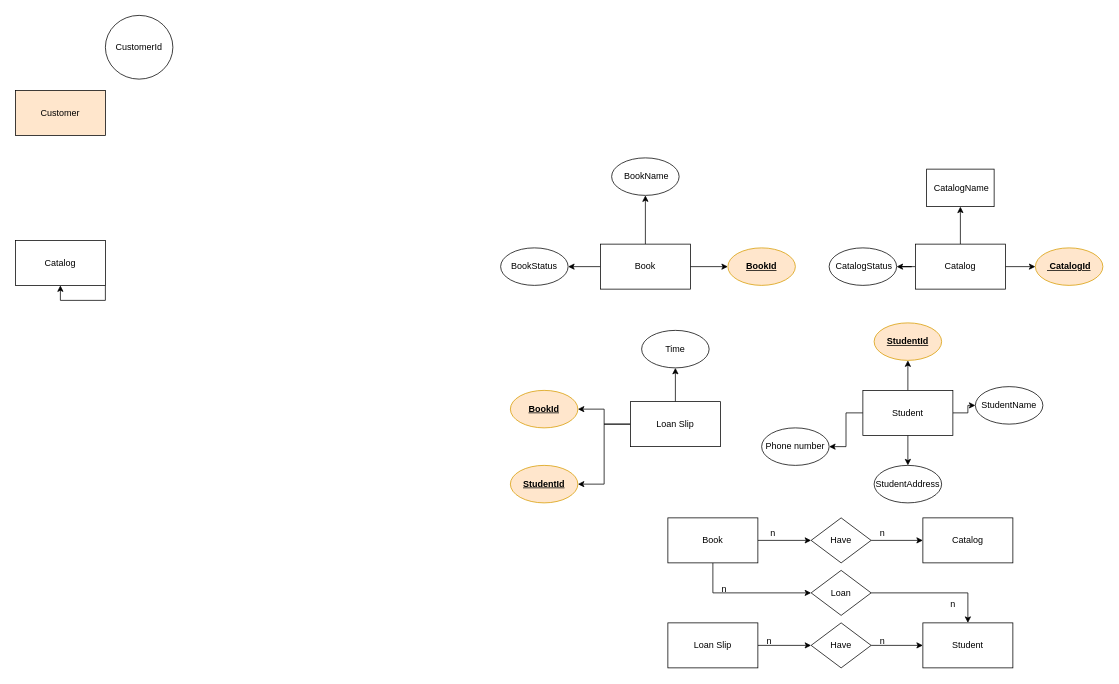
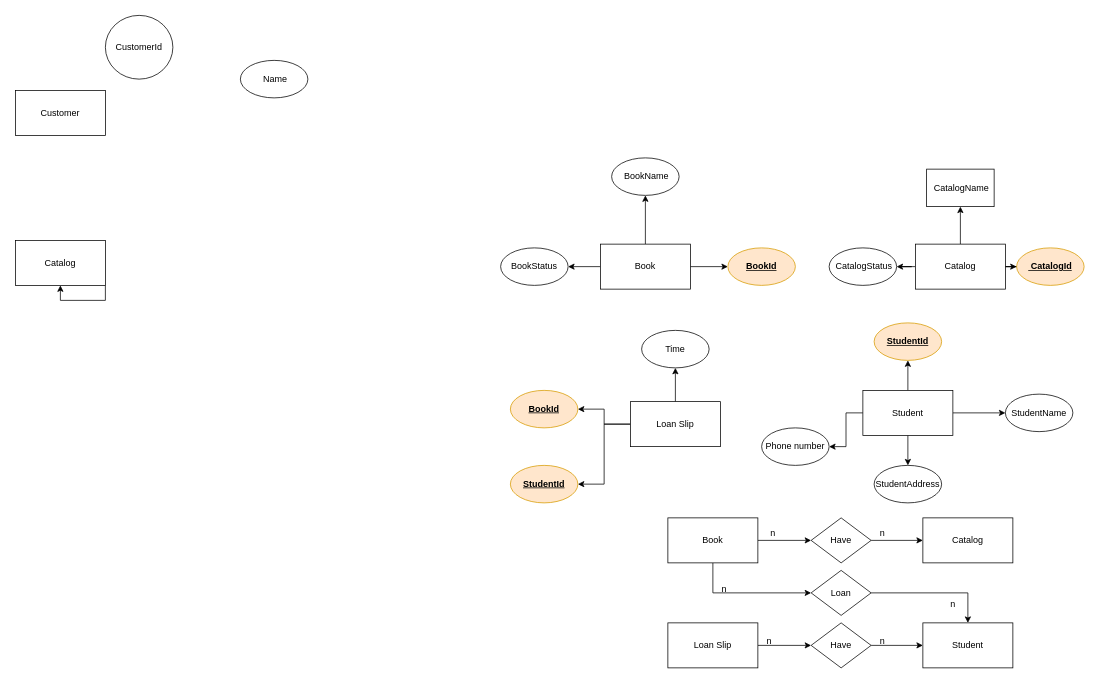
none -> (274, 79)
(60, 113) -> (60, 113)
(1069, 267) -> (1050, 267)
(1009, 405) -> (1039, 413)
